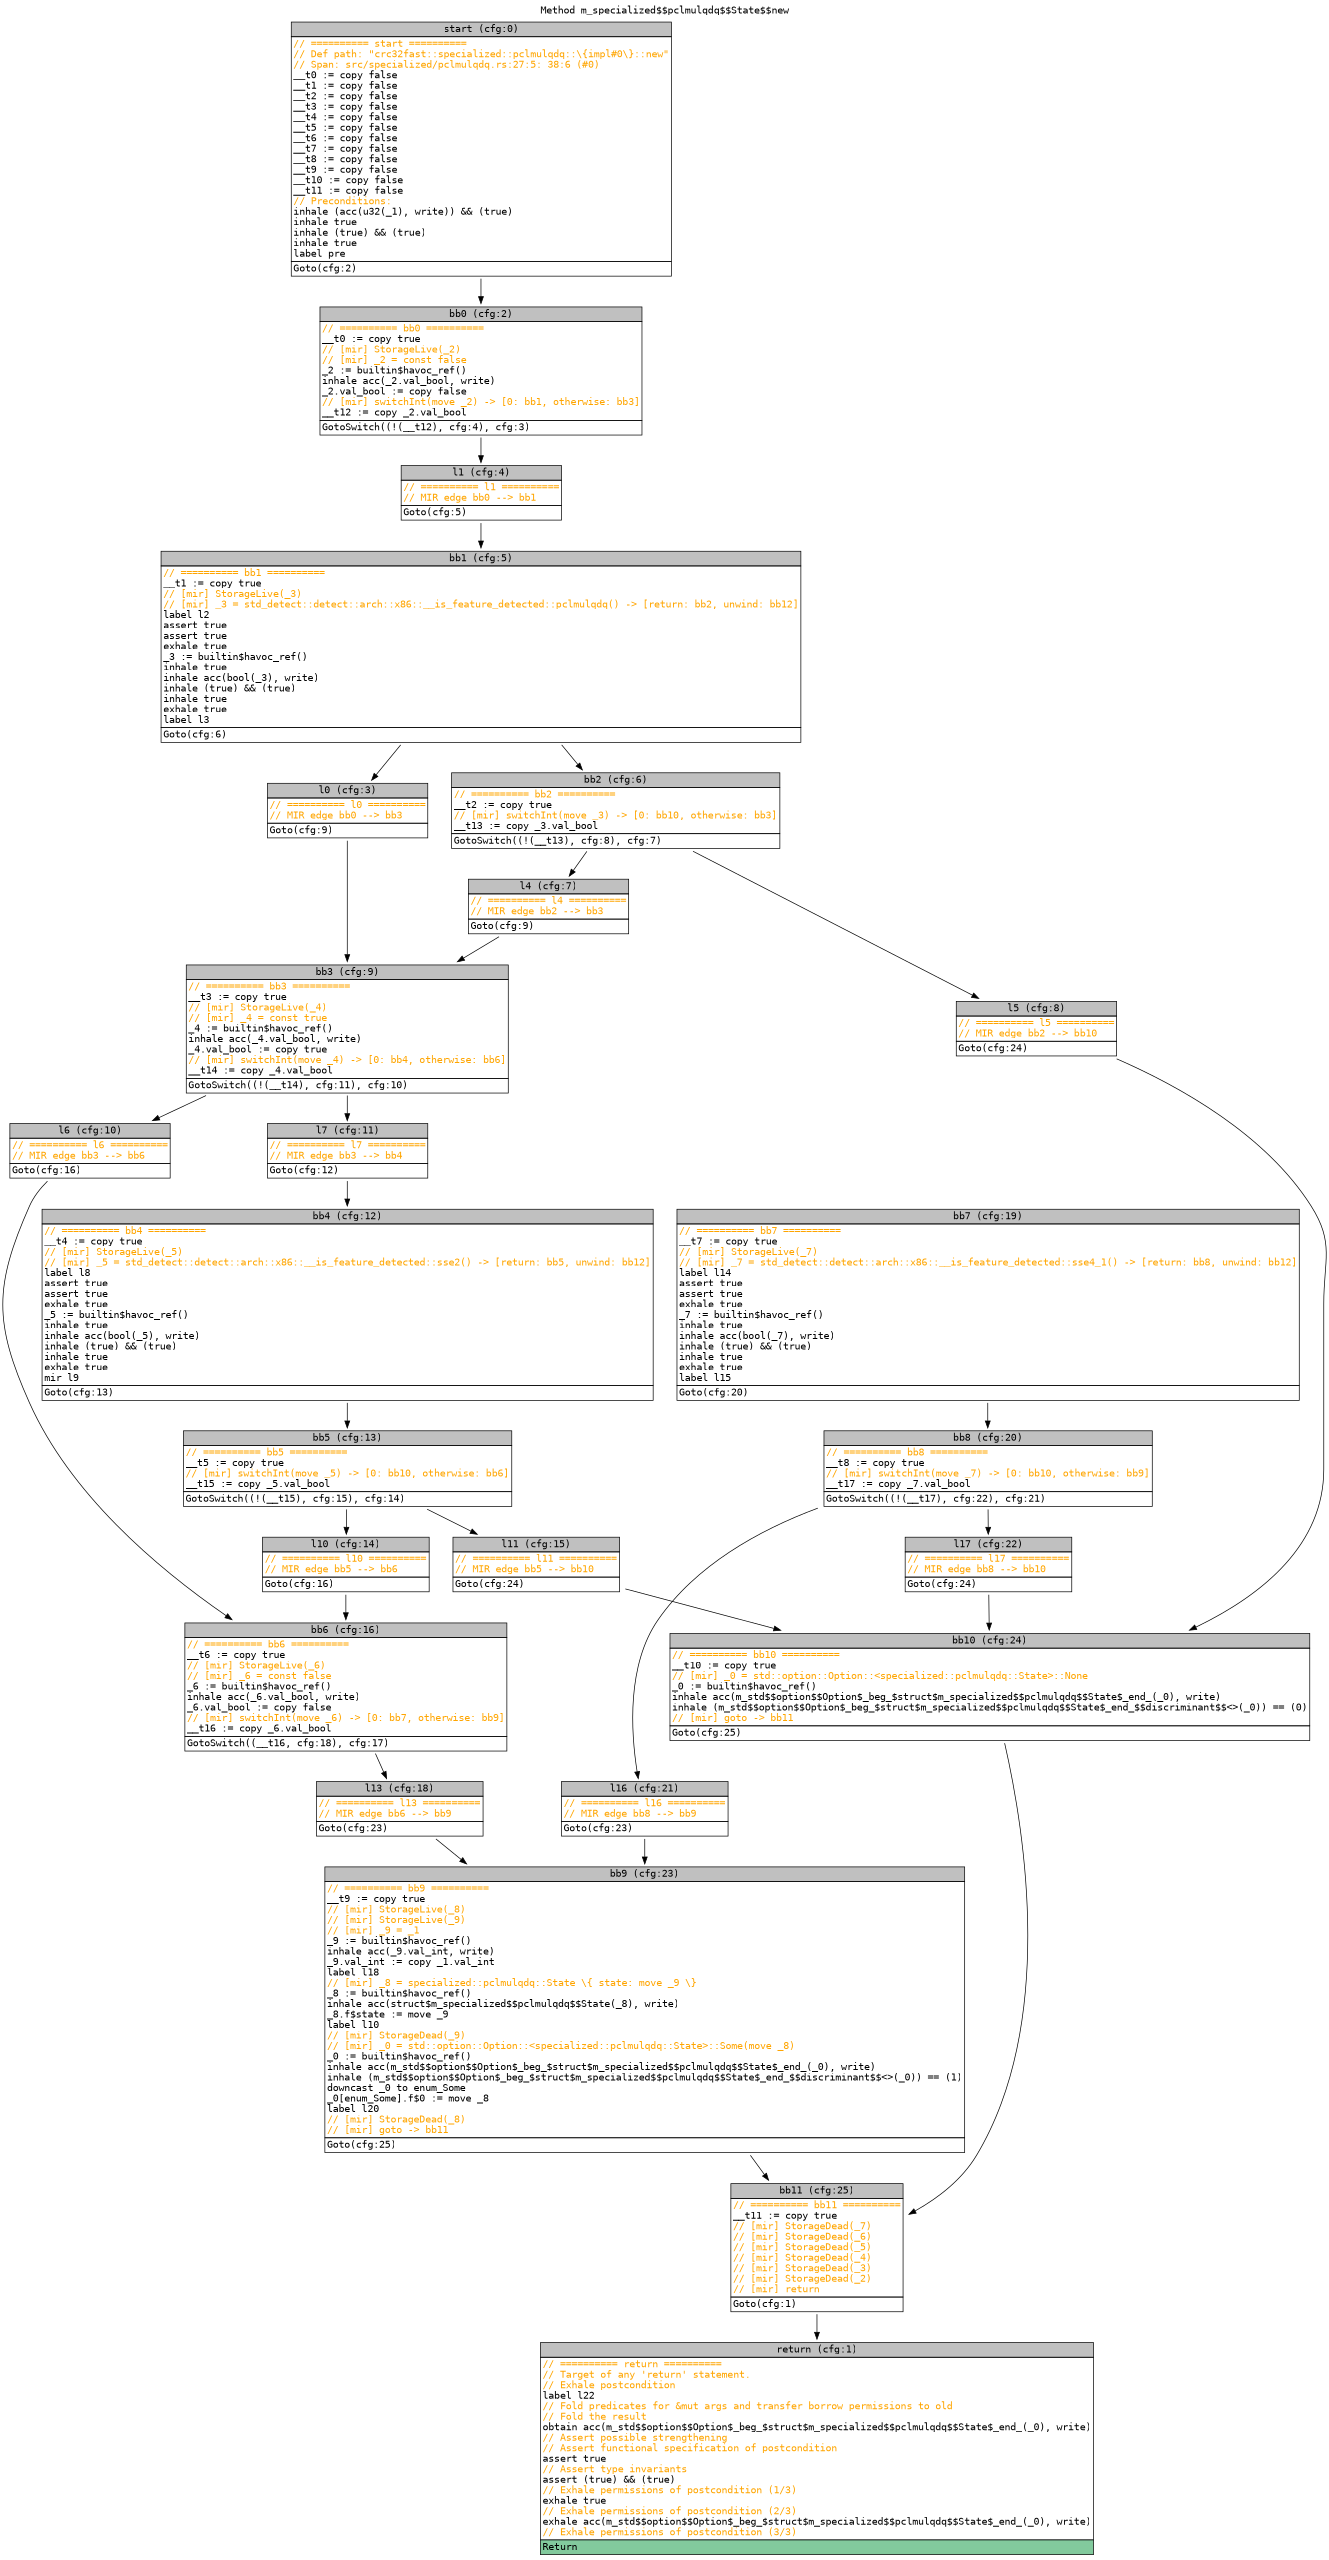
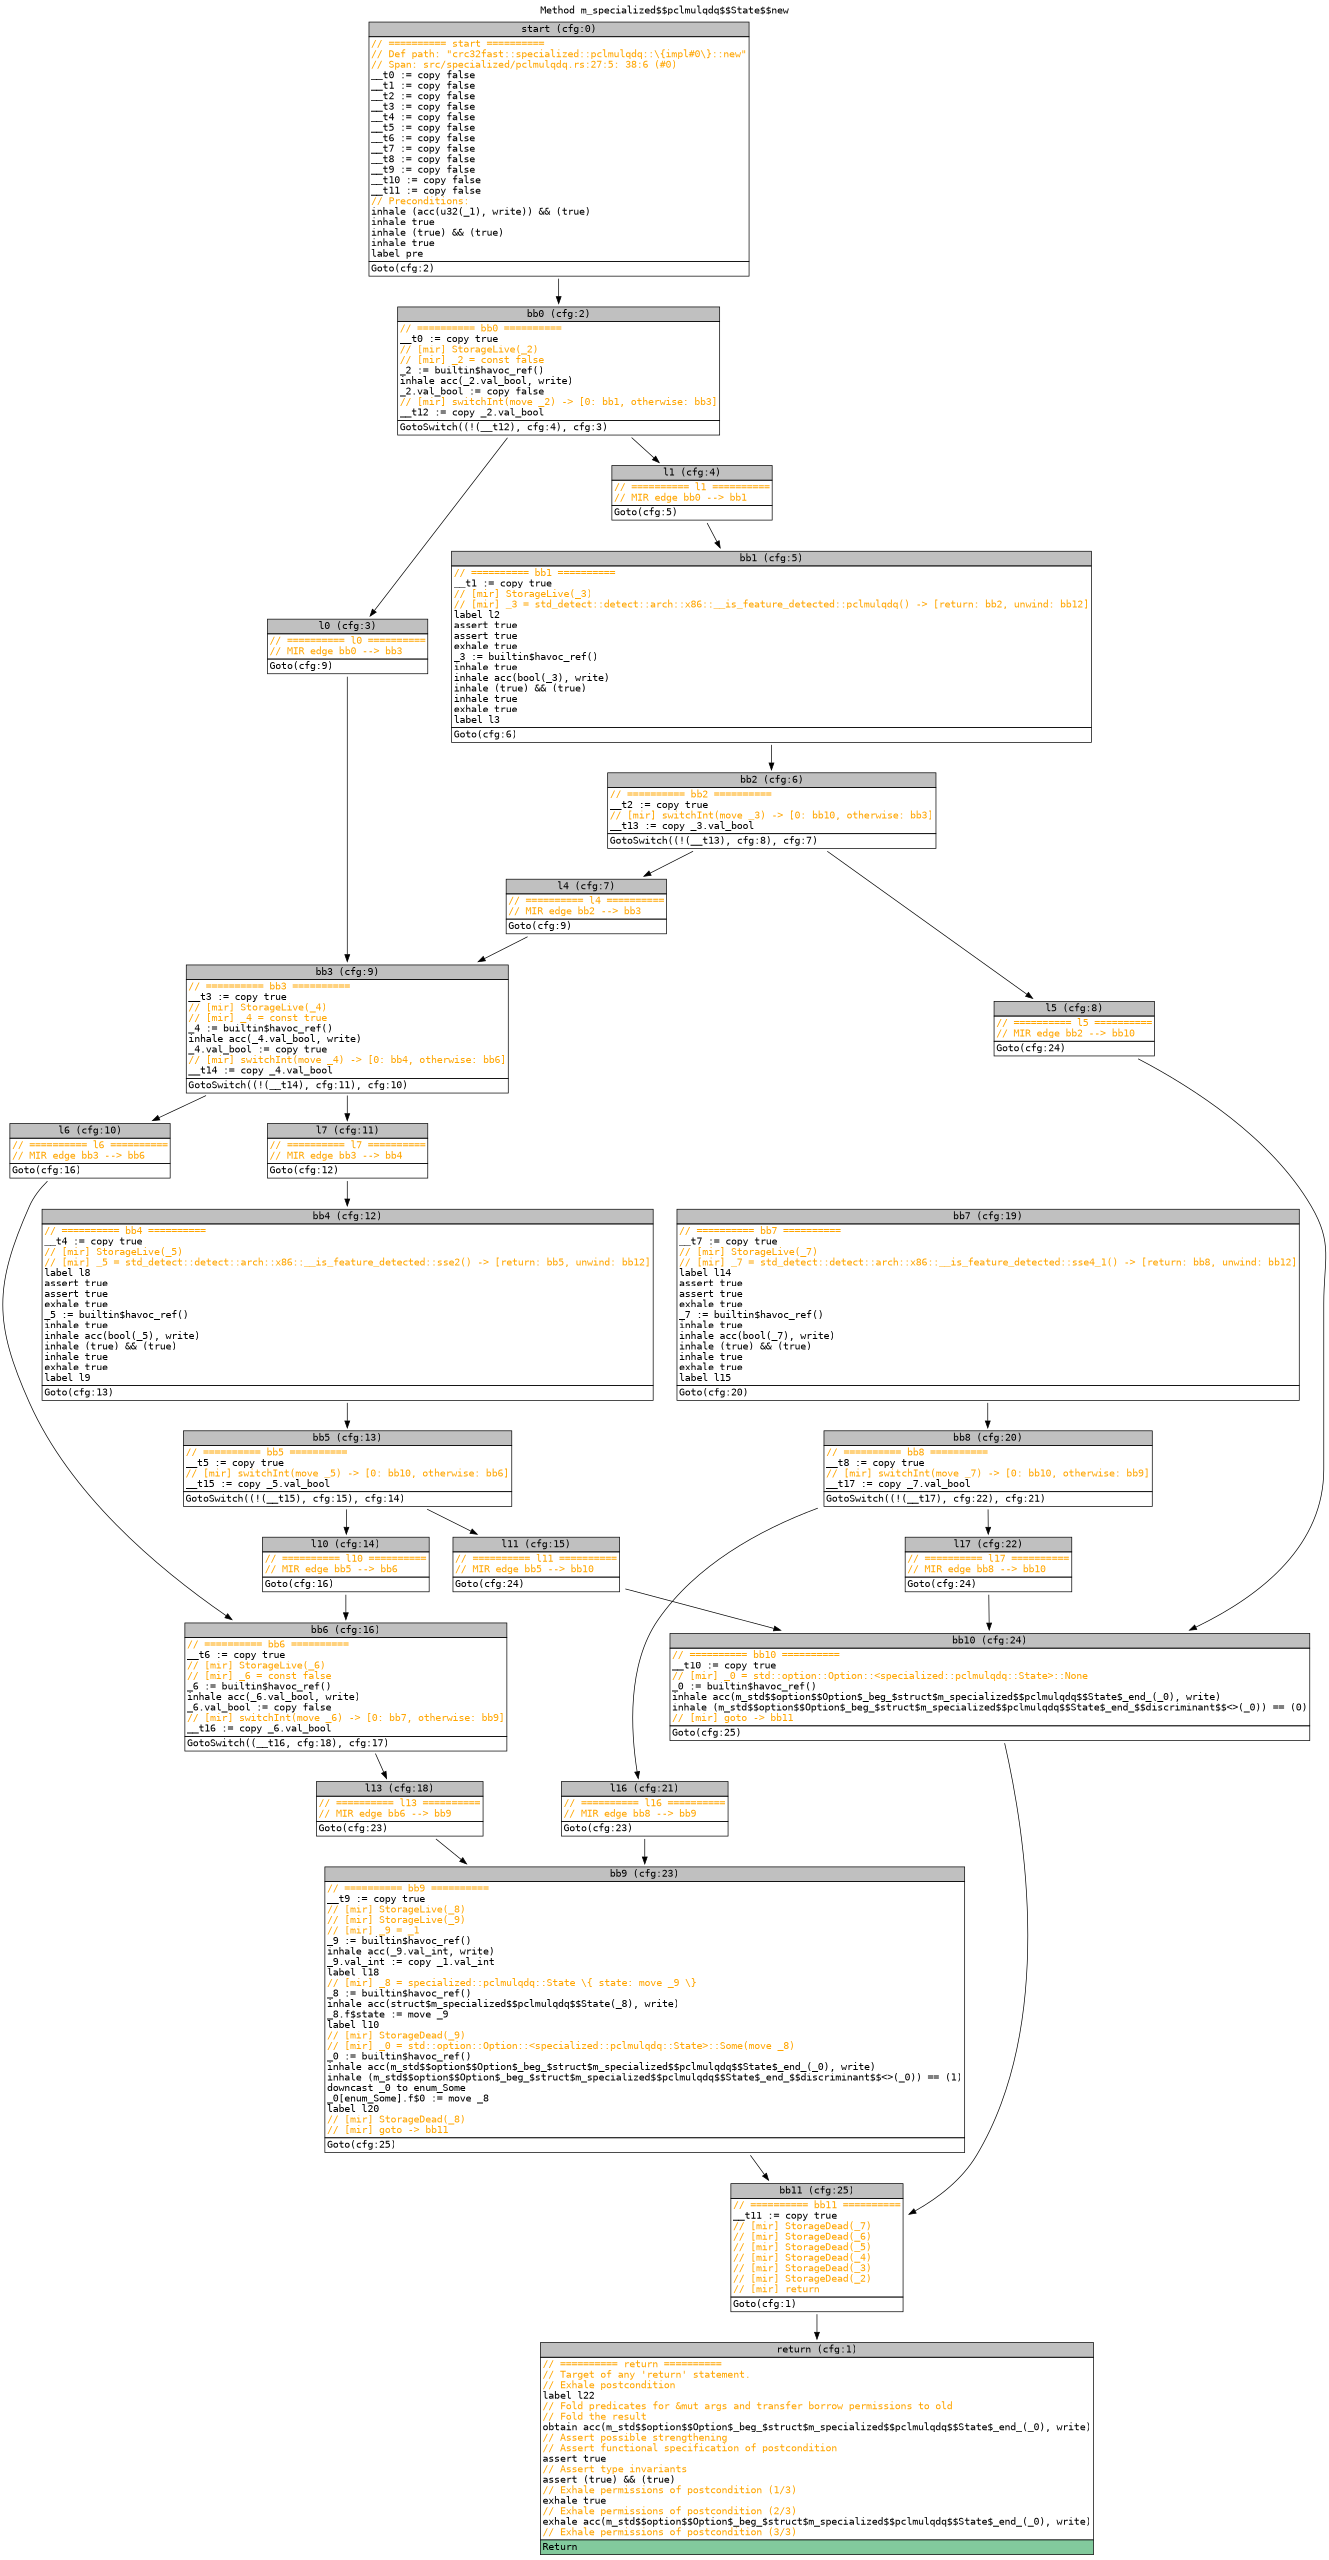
(388, 760) -> (441, 524)
(62, 1378) -> (68, 1378)
